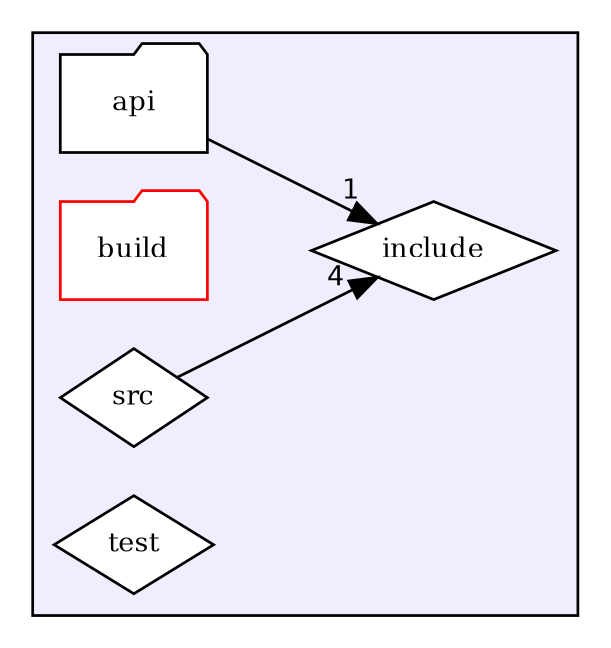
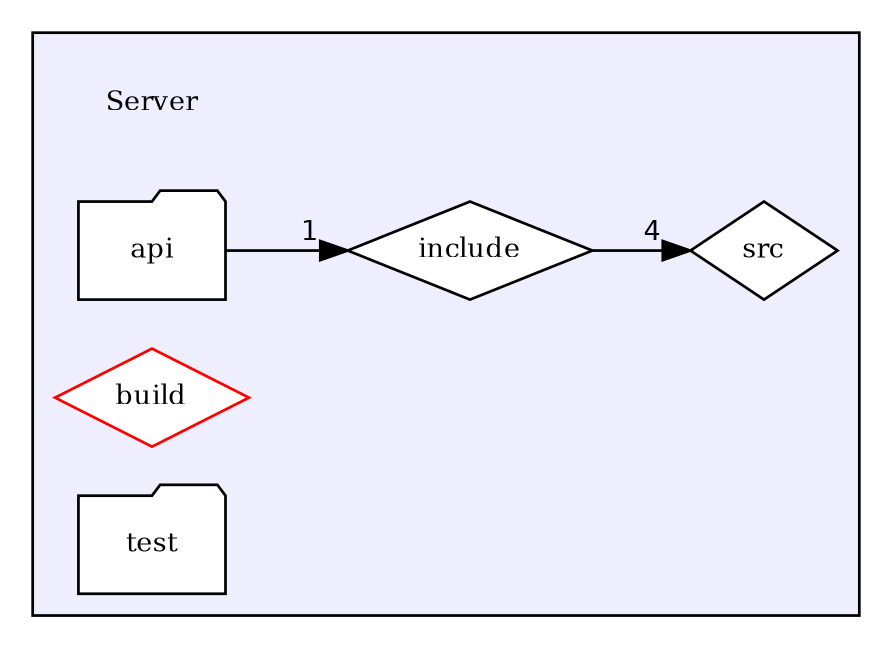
none -> (152, 103)
(134, 251) -> (152, 398)
(265, 333) -> (628, 251)
(134, 545) -> (152, 545)
